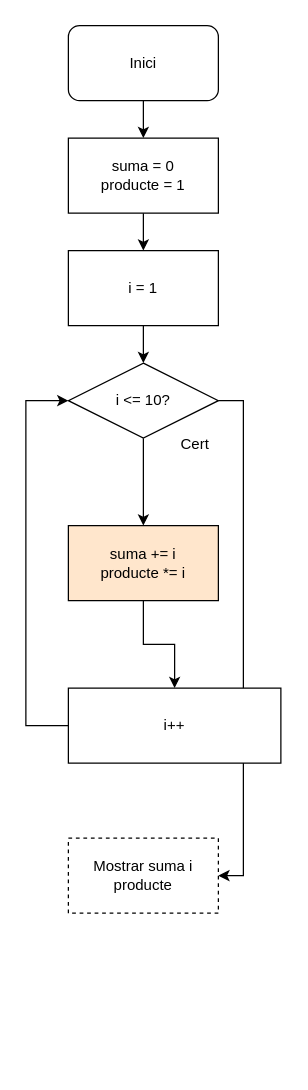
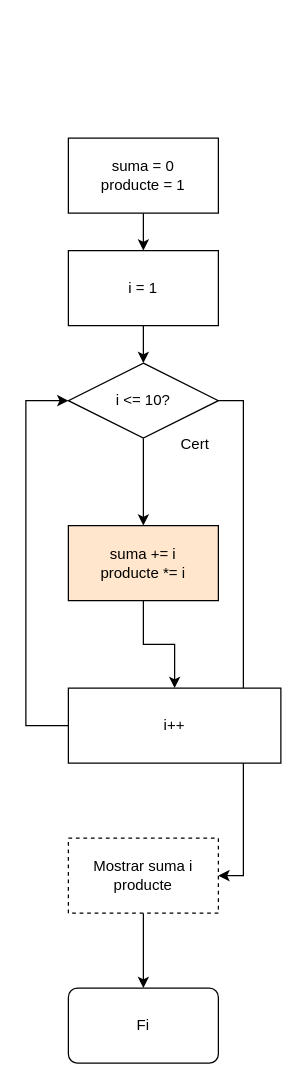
(143, 63) -> none
(143, 124) -> none
none -> (143, 946)
none -> (143, 1026)
